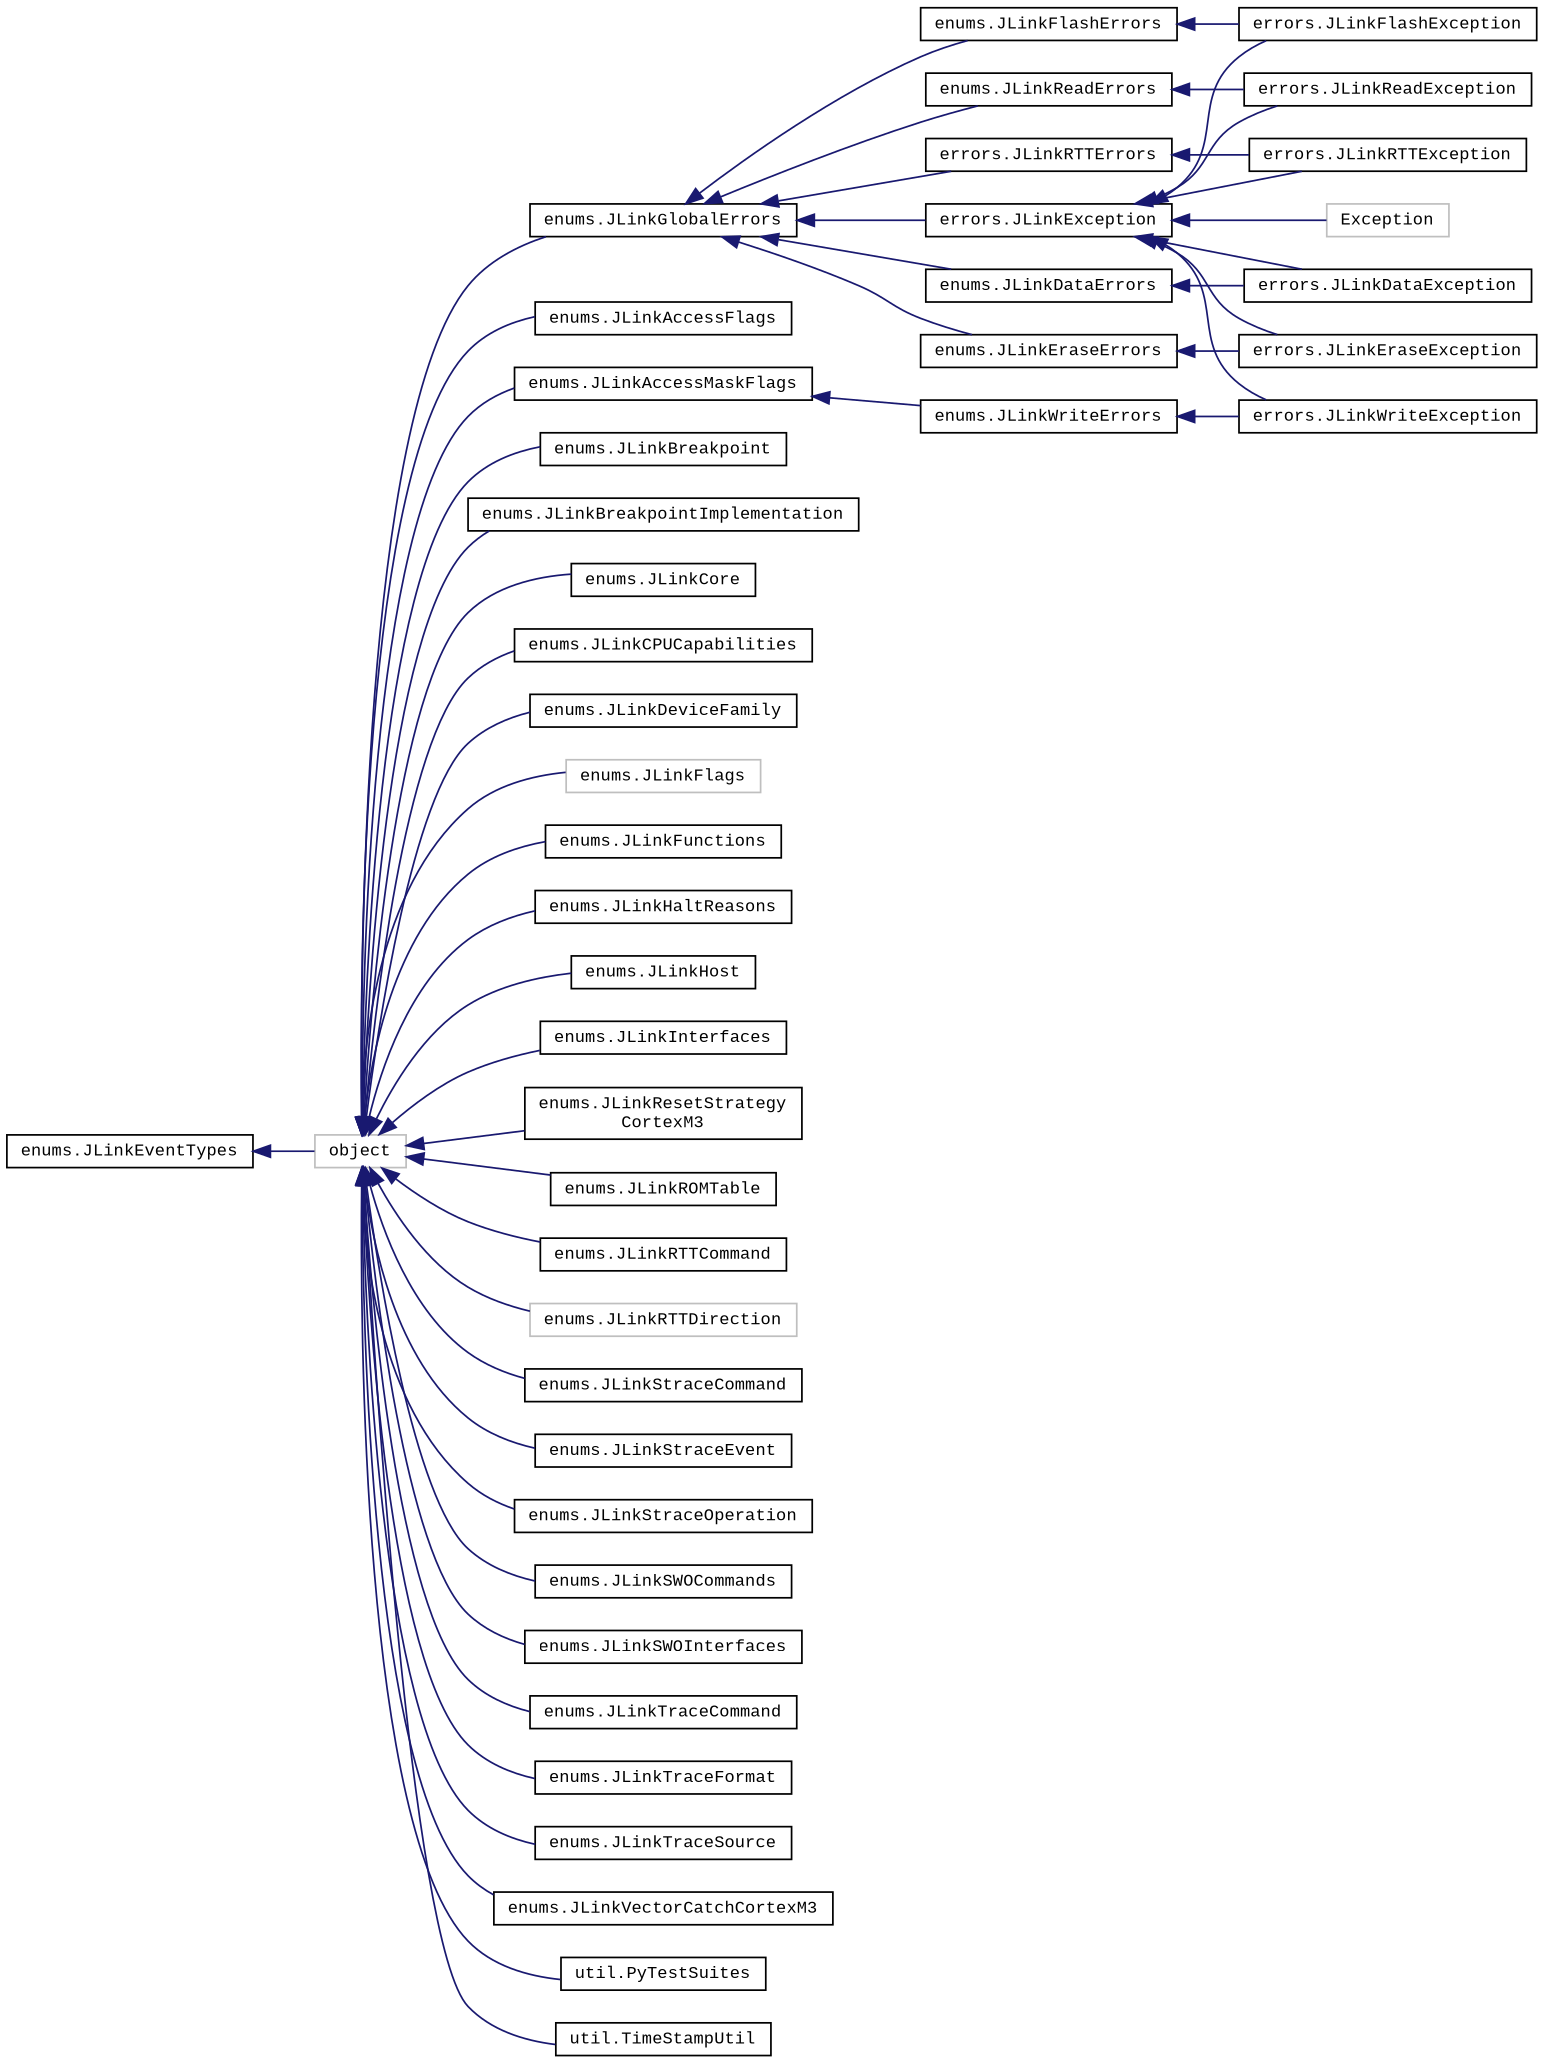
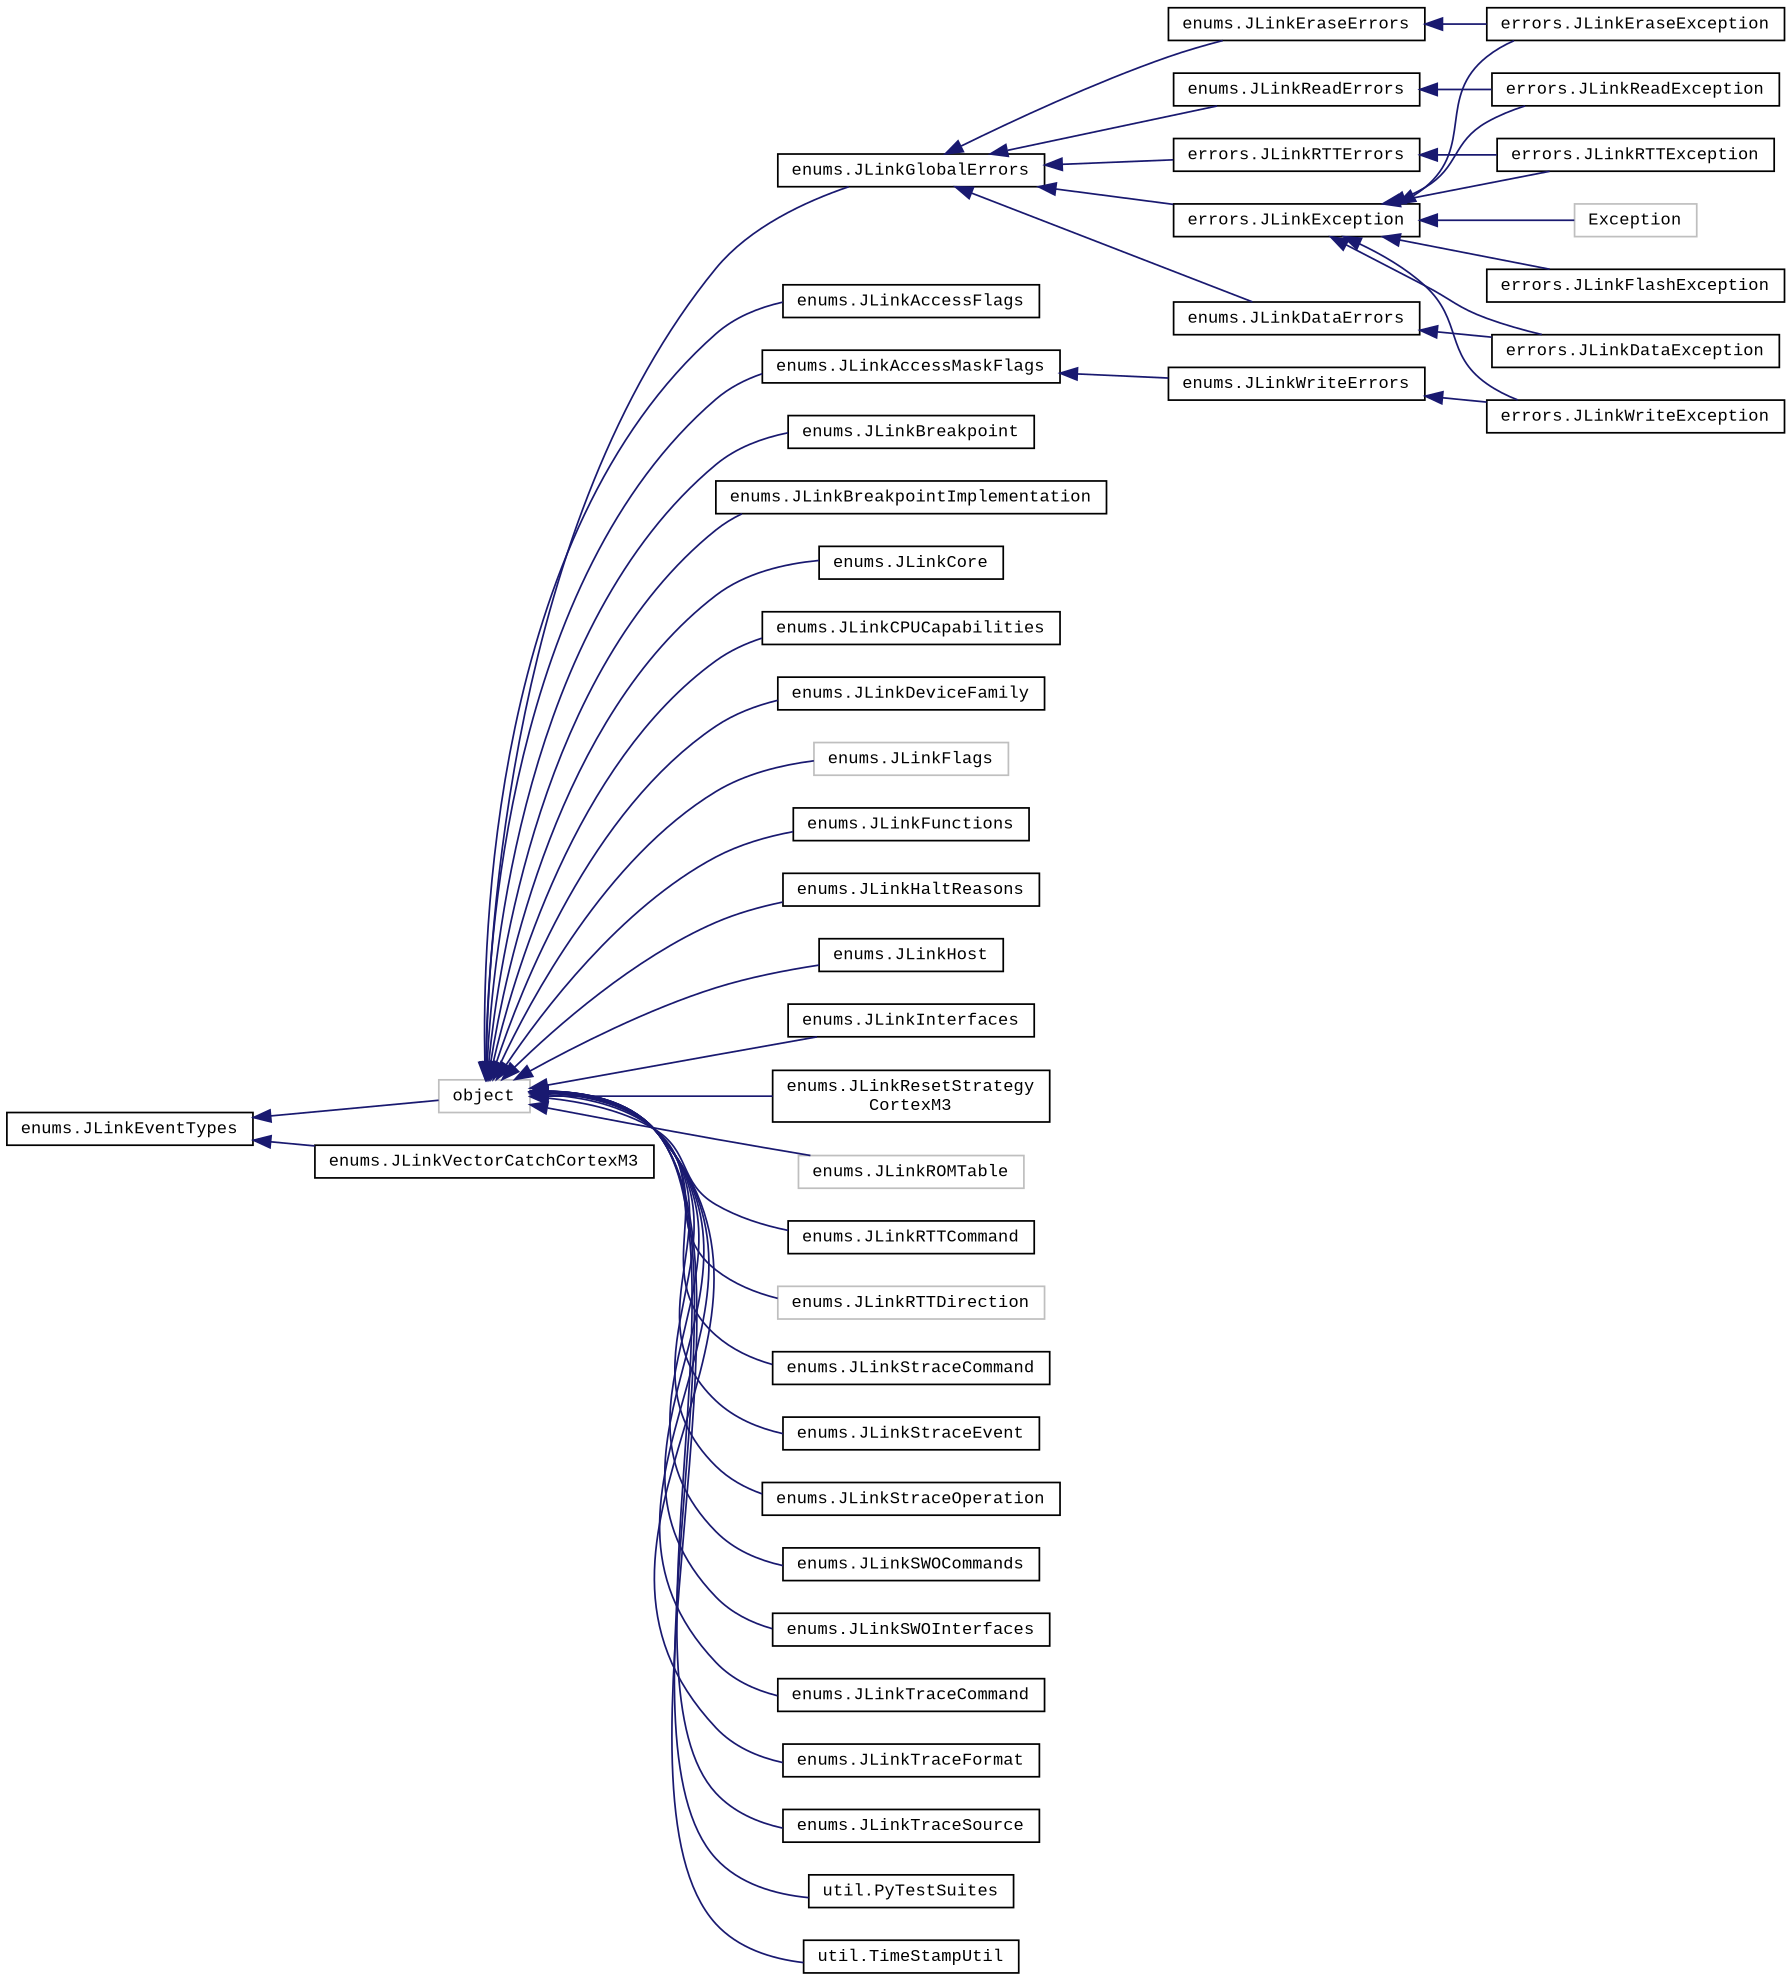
(1049, 24) -> none
(663, 1189) -> (911, 1172)
(380, 1554) -> (293, 1144)
